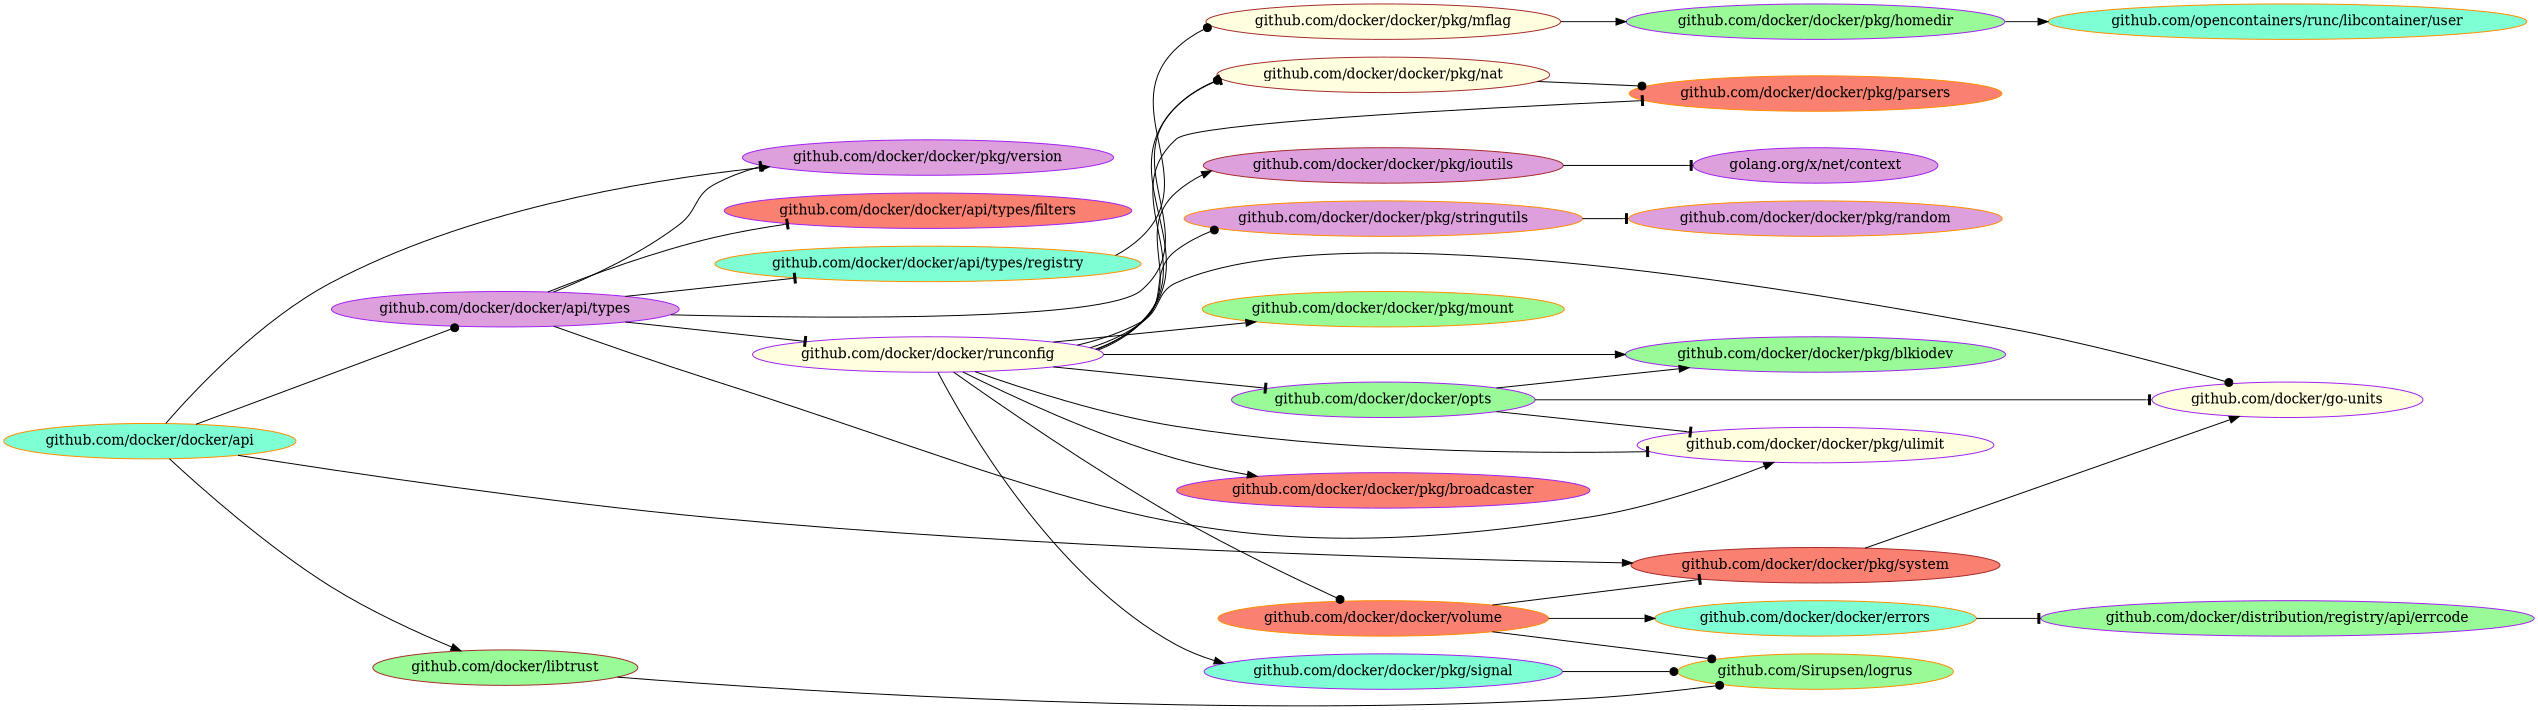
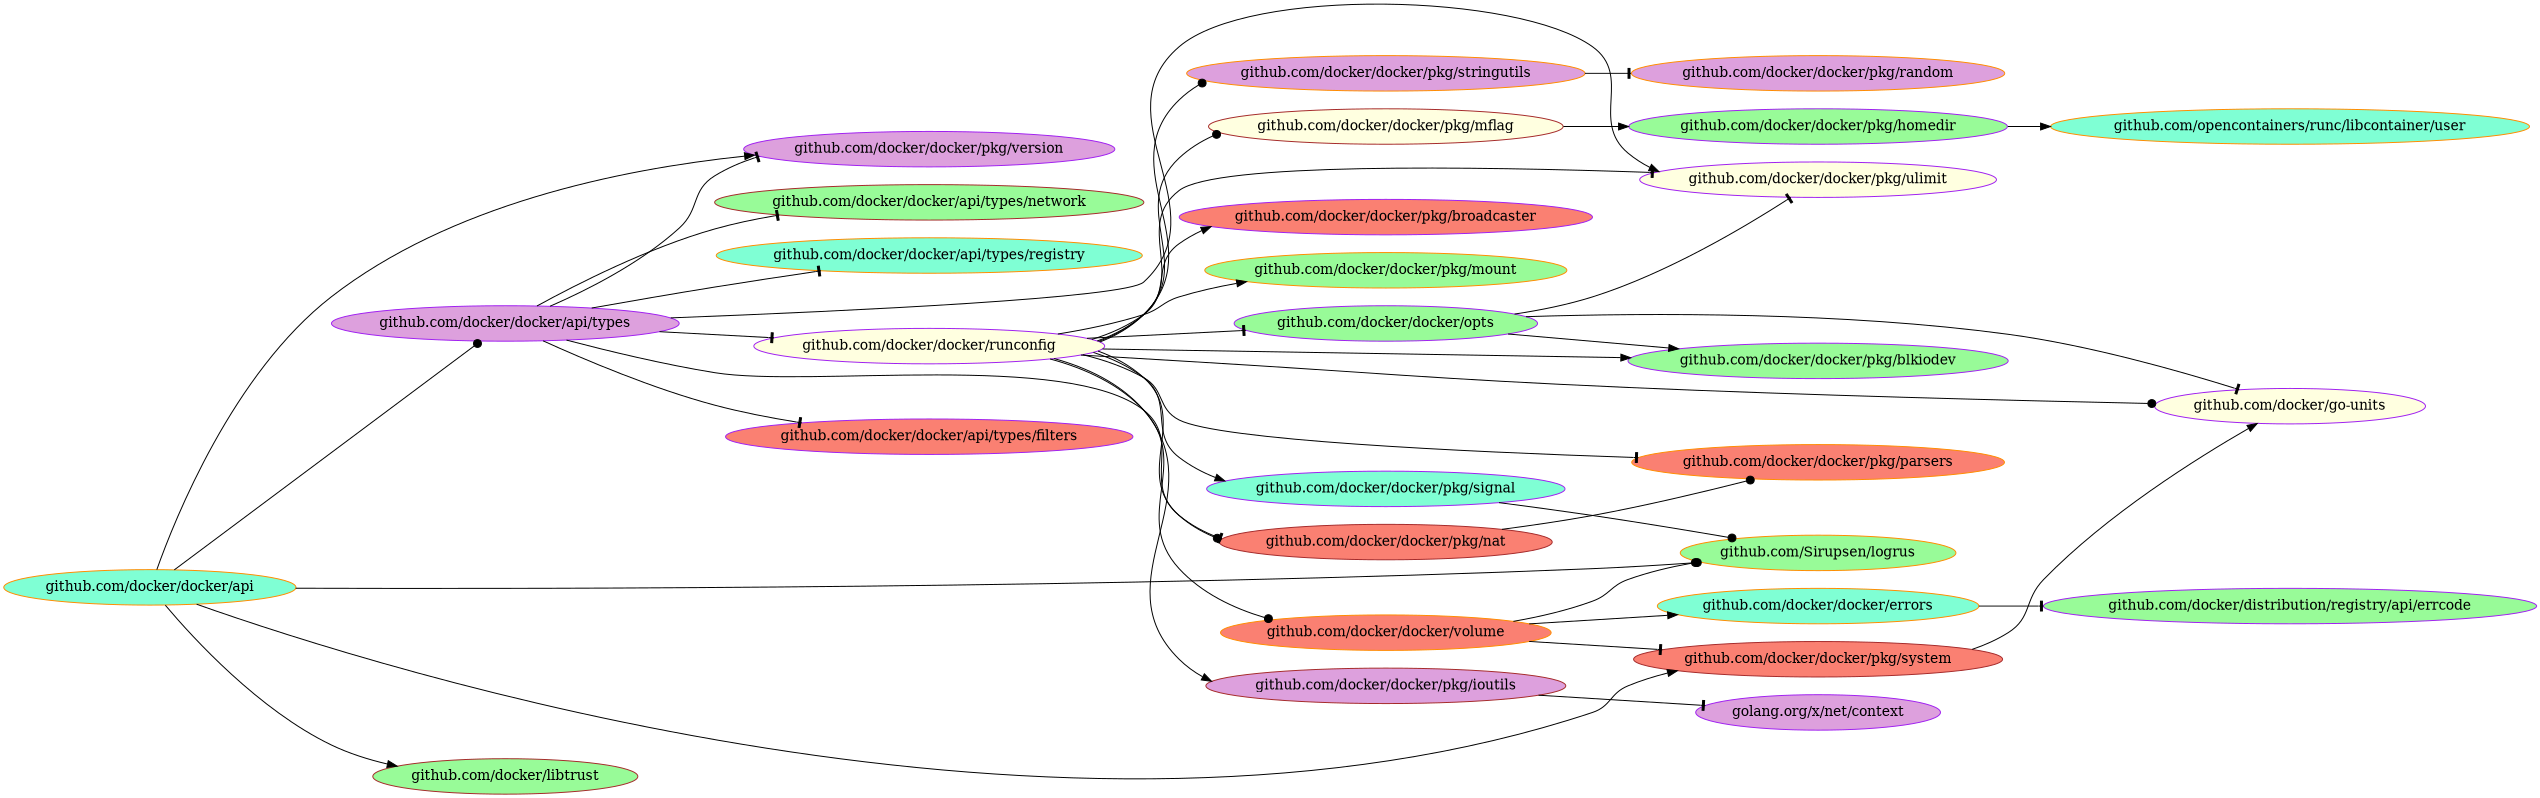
(1383, 75) -> (1386, 542)
(1155, 122) -> (1162, 242)
none -> (929, 202)
(1166, 704) -> (995, 584)
